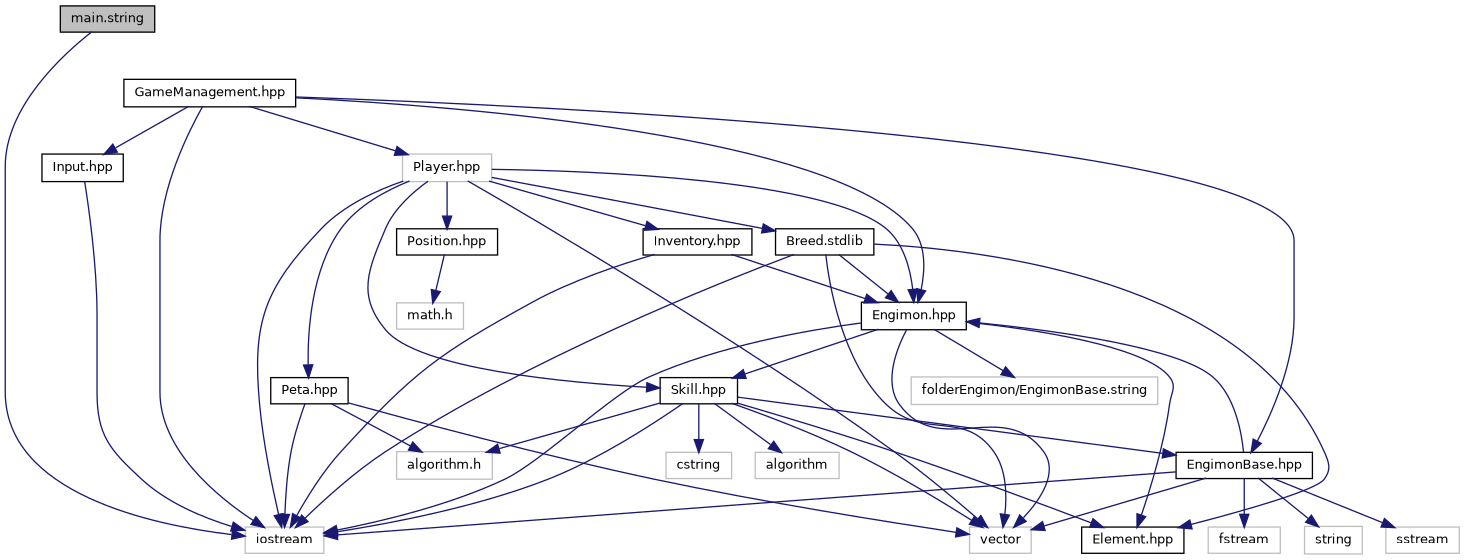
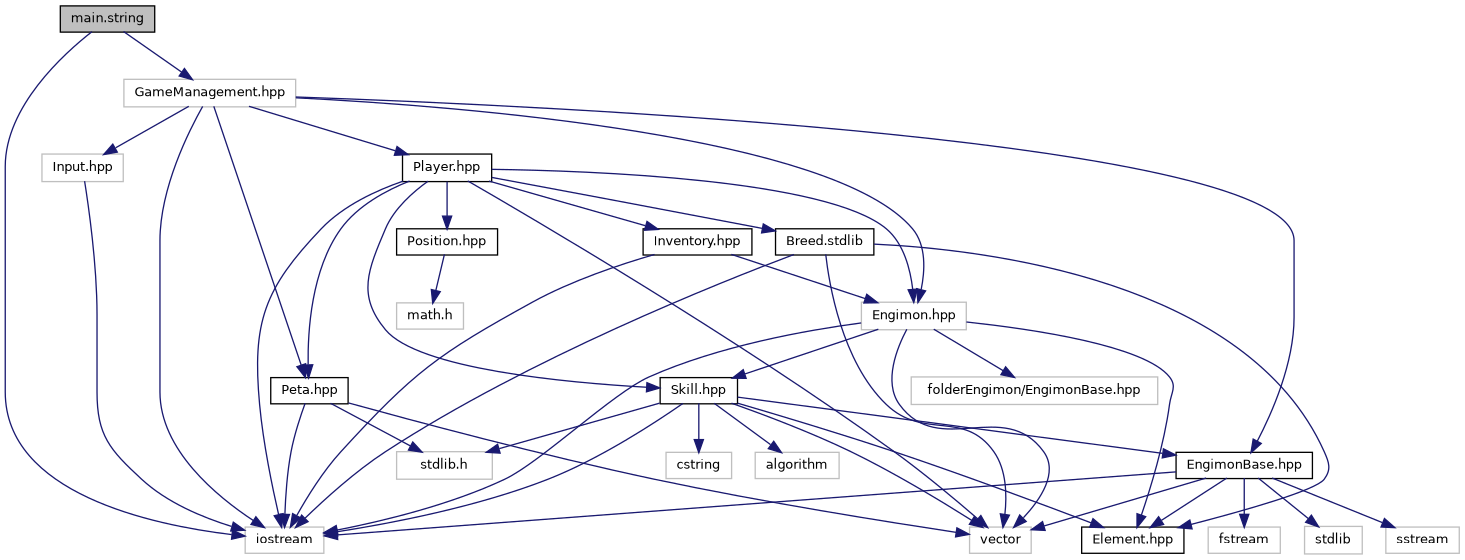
none -> (153, 52)
(210, 93) -> (210, 93)
(83, 168) -> (83, 168)
(447, 168) -> (447, 168)
none -> (258, 236)
(863, 274) -> none
(914, 316) -> (914, 316)
(1140, 348) -> (1194, 499)
(1034, 391) -> (1034, 391)
(444, 465) -> (444, 465)
(1333, 540) -> (1333, 540)
